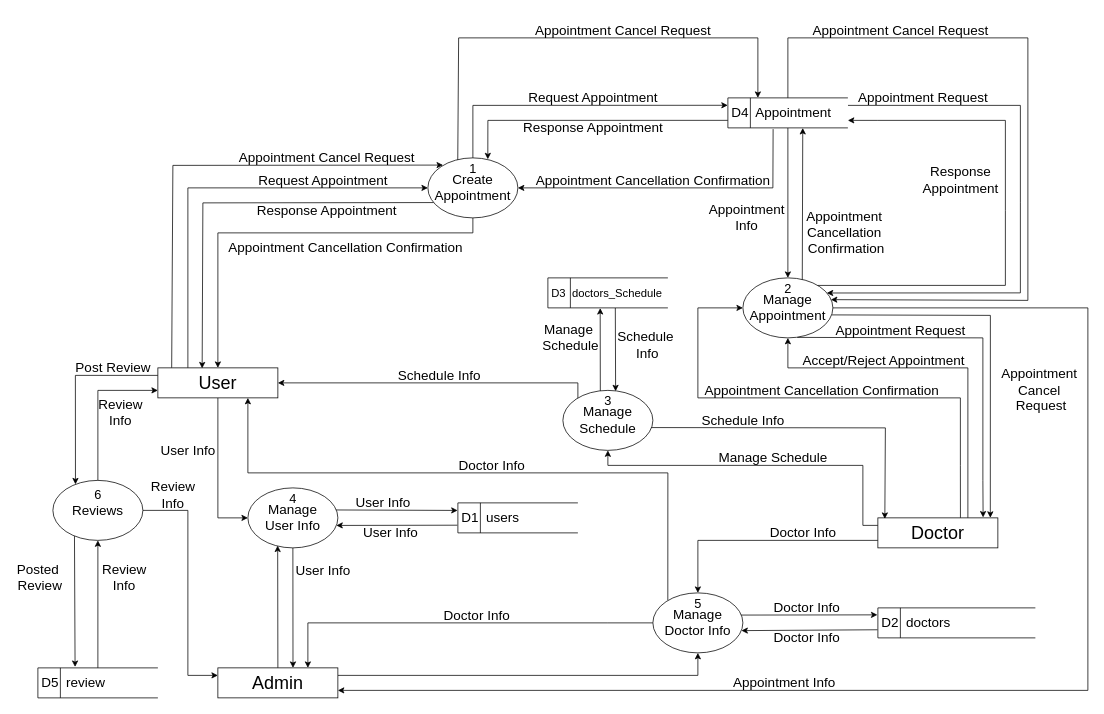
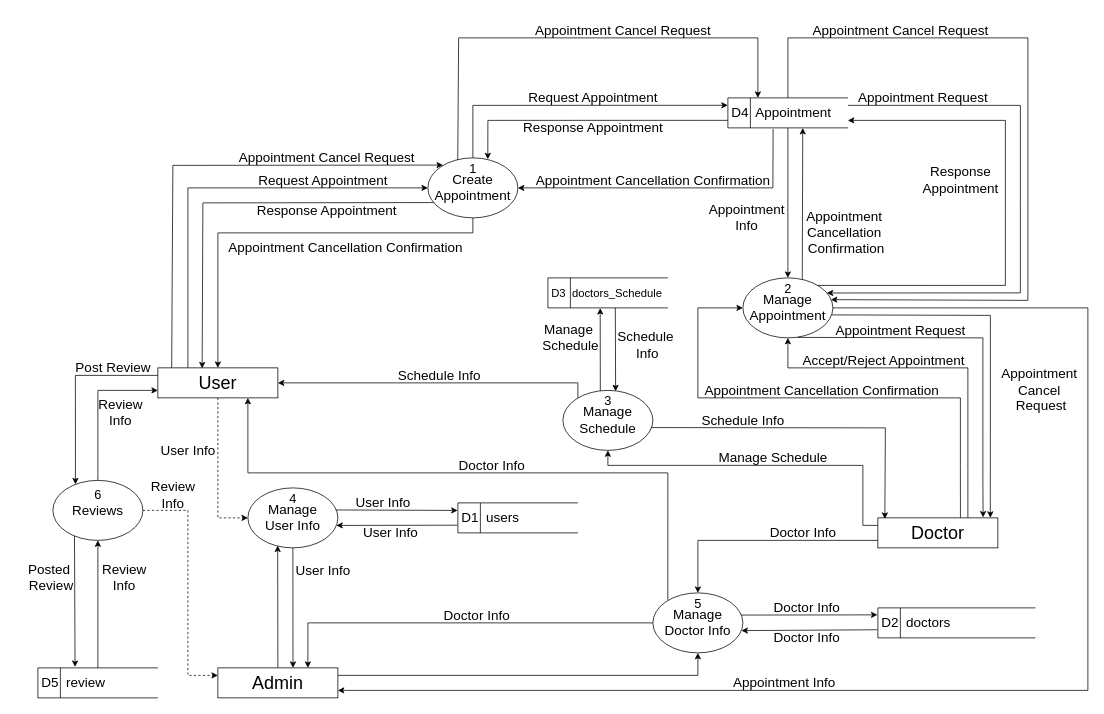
(218, 470) -> (218, 470)
(38, 578) -> (49, 578)
(188, 582) -> (188, 582)
